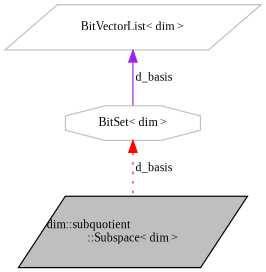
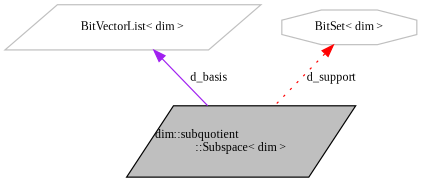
(133, 84) -> (185, 82)
(153, 168) -> (330, 78)
